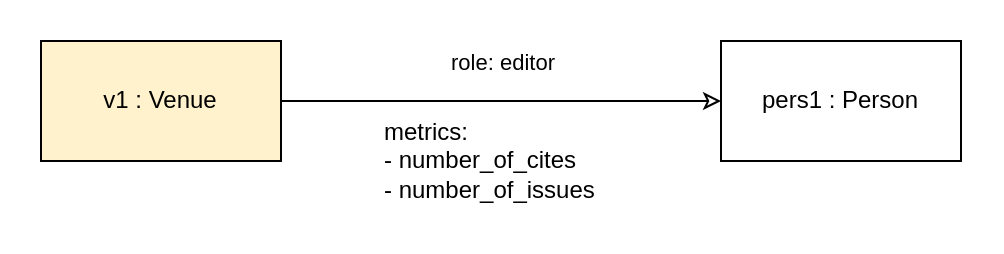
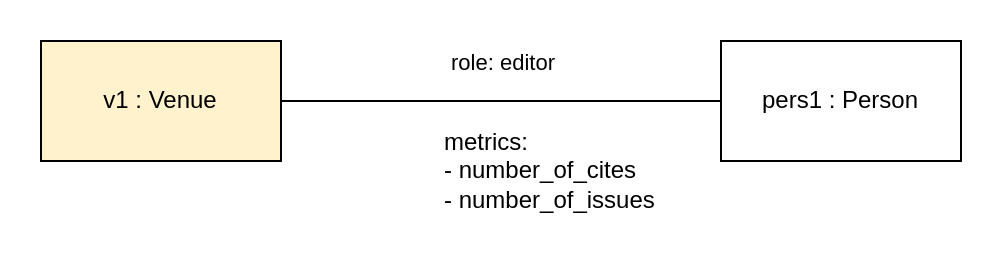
(706, 101) -> (711, 101)
(501, 161) -> (561, 171)
